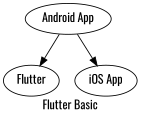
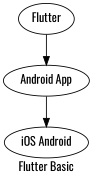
(52, 46) -> (46, 46)
(106, 81) -> (46, 142)
